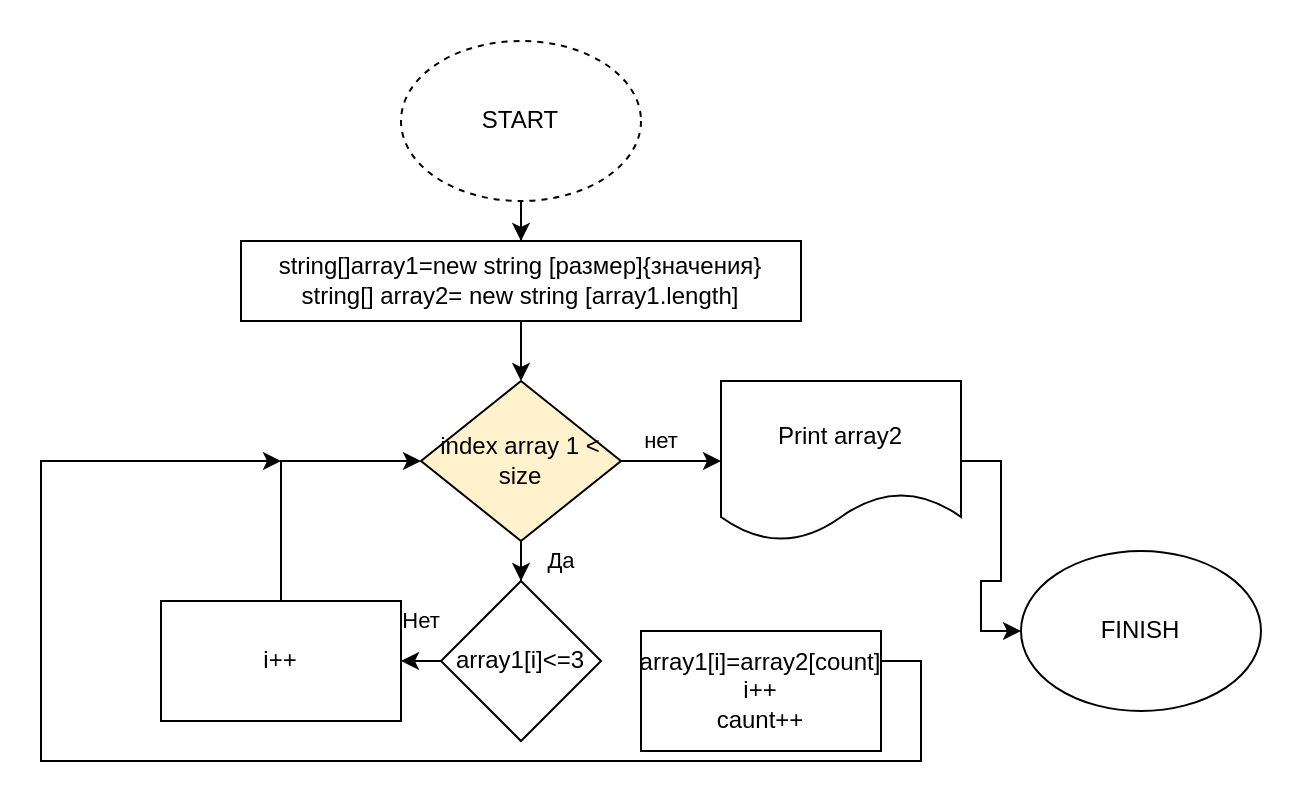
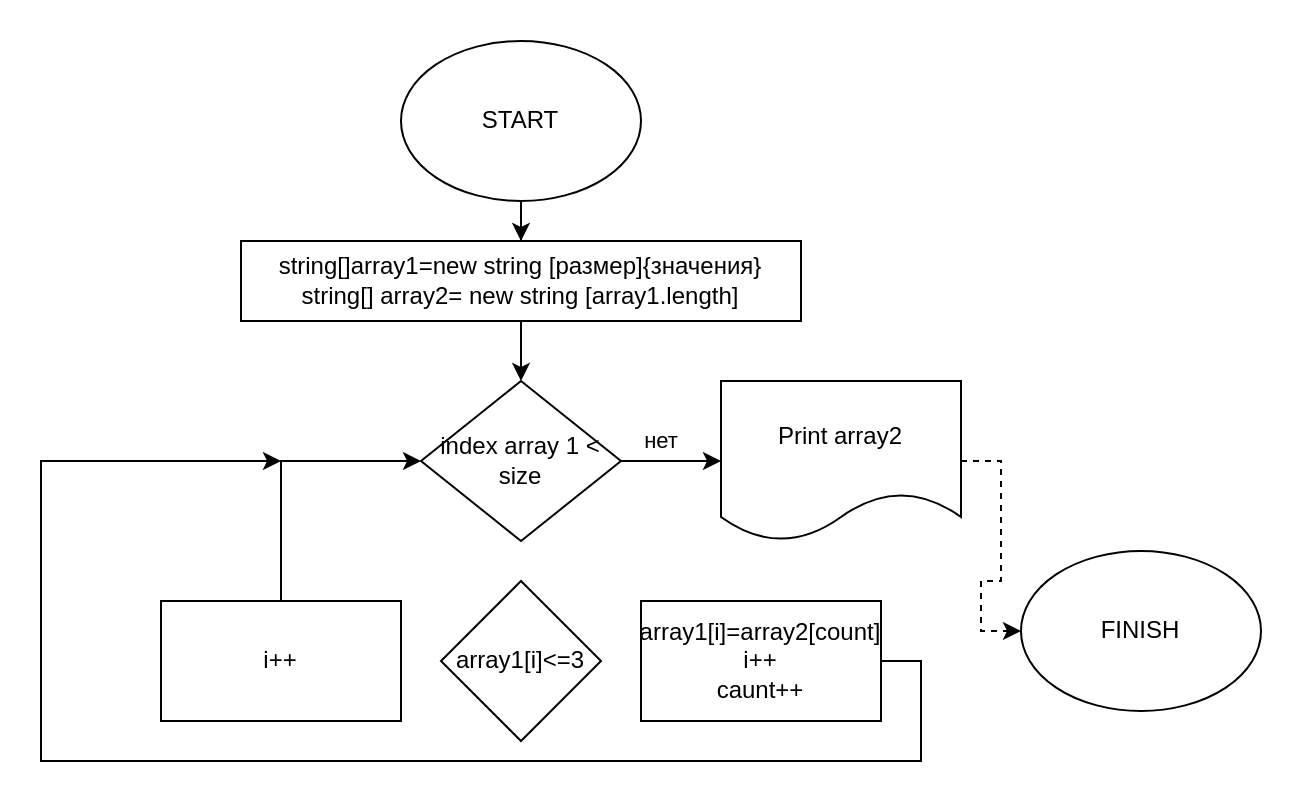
(521, 121) -> (521, 121)
(521, 461) -> (521, 461)
(1001, 549) -> (1001, 549)
(521, 568) -> none
(428, 661) -> none
(761, 691) -> (761, 661)
